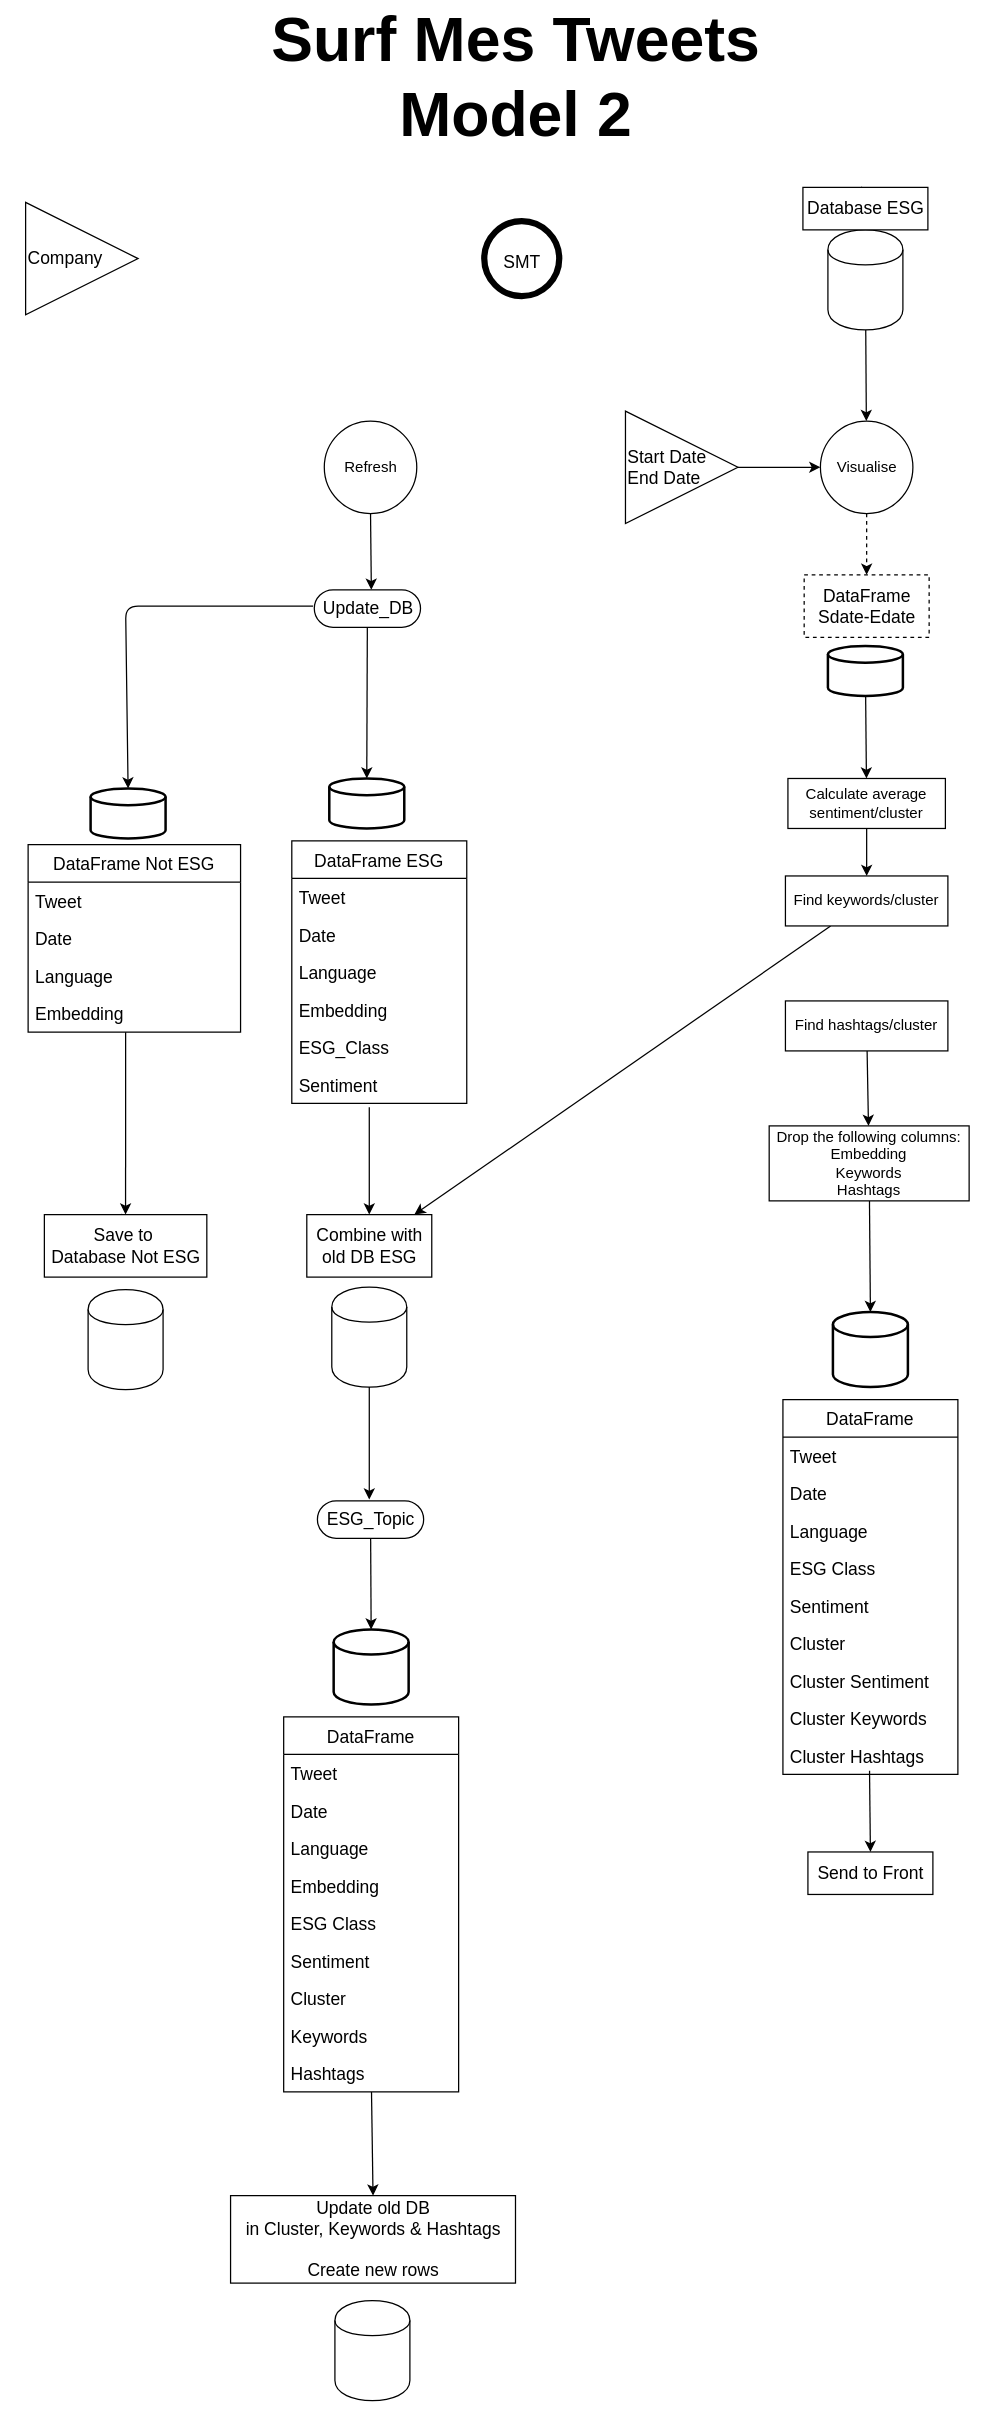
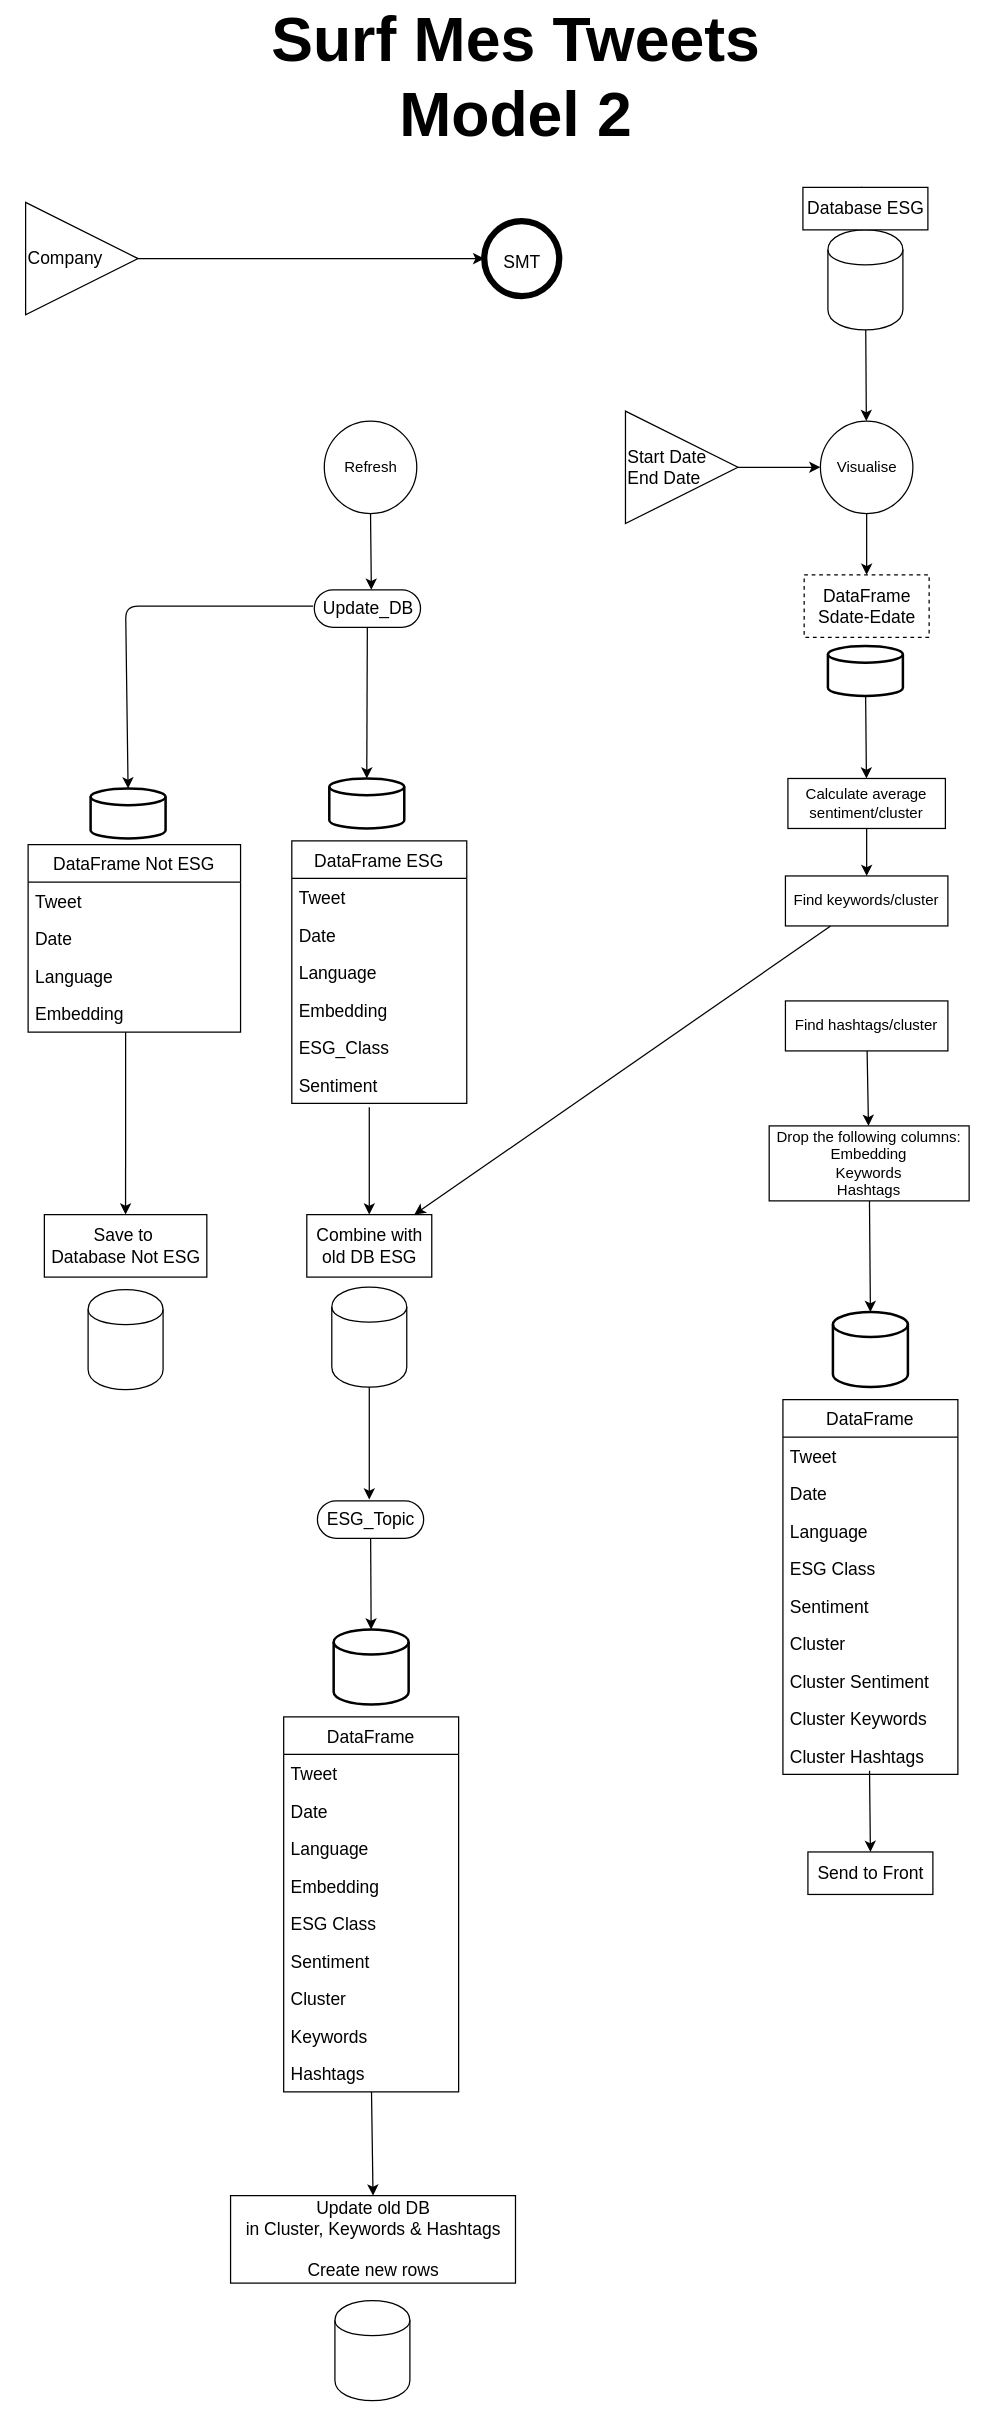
none -> (307, 258)
(867, 540) -> (867, 540)
